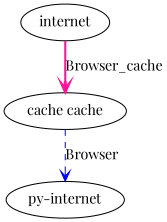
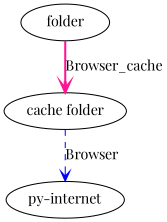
(65, 22) -> (65, 22)
(65, 111) -> (65, 111)
